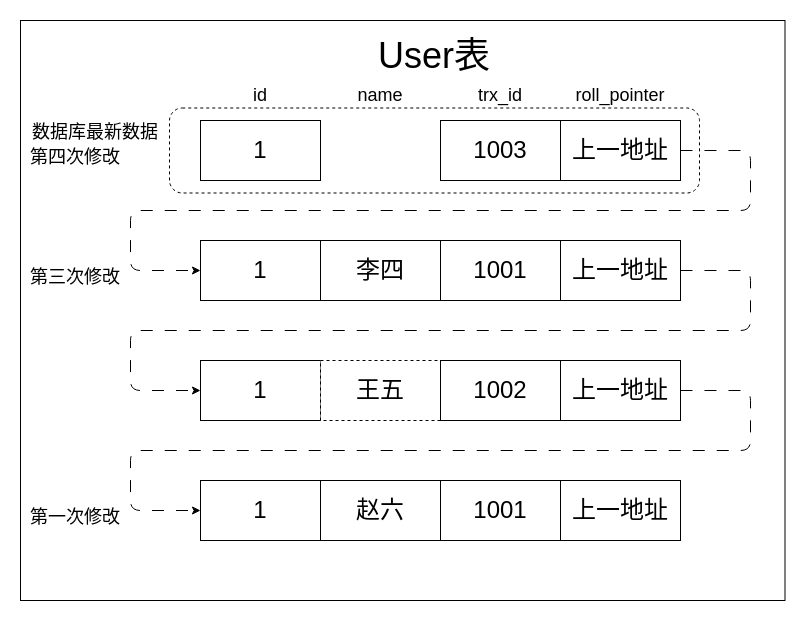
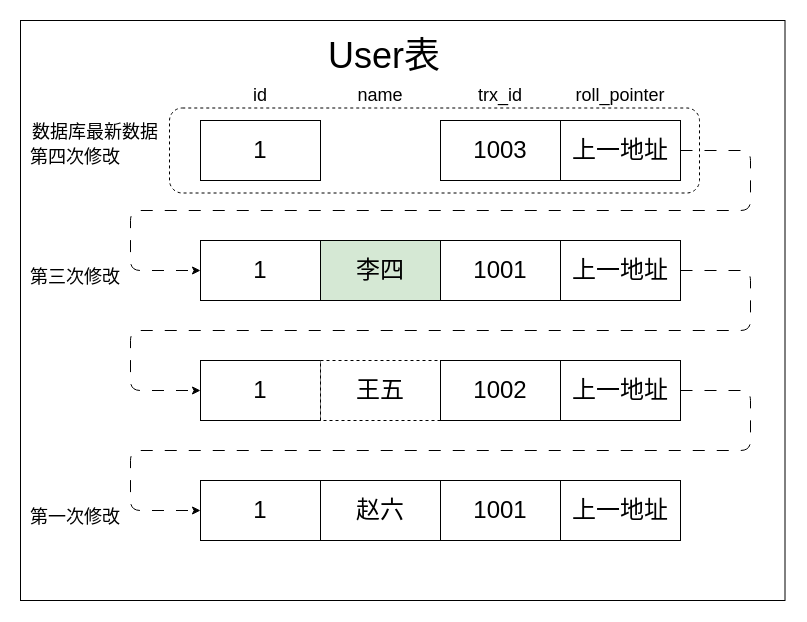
(435, 56) -> (385, 56)
(381, 271) -> (381, 271)
